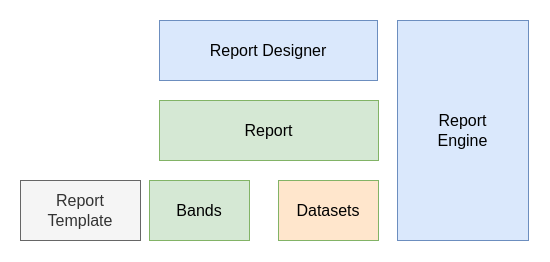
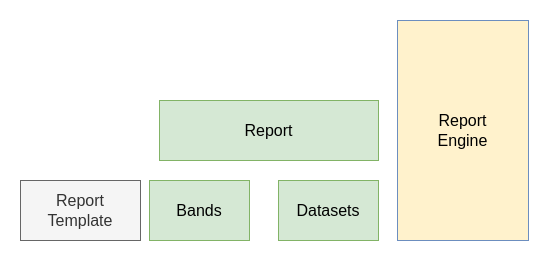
(269, 51) -> none
(463, 131) -> (463, 131)
(329, 211) -> (329, 211)
